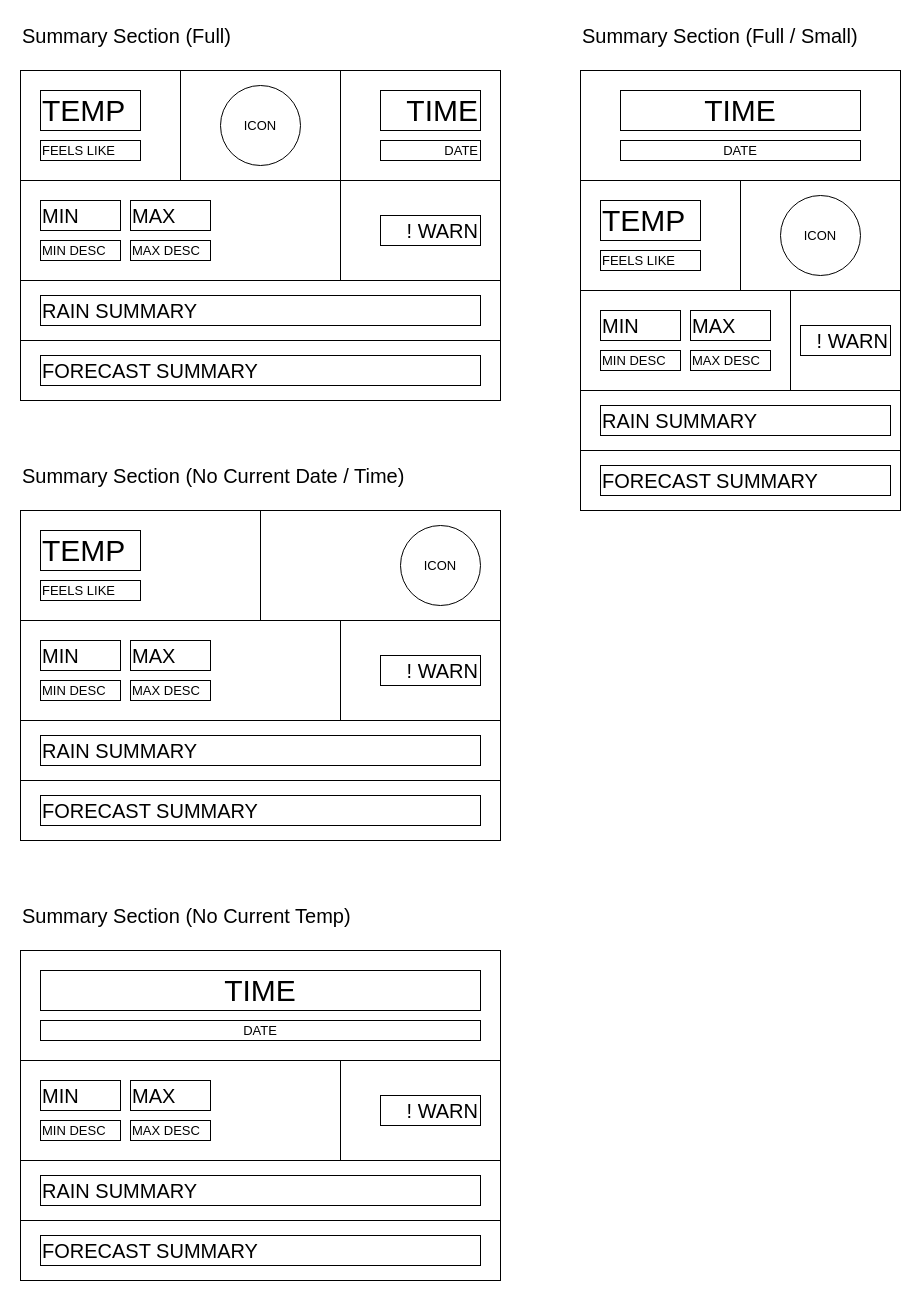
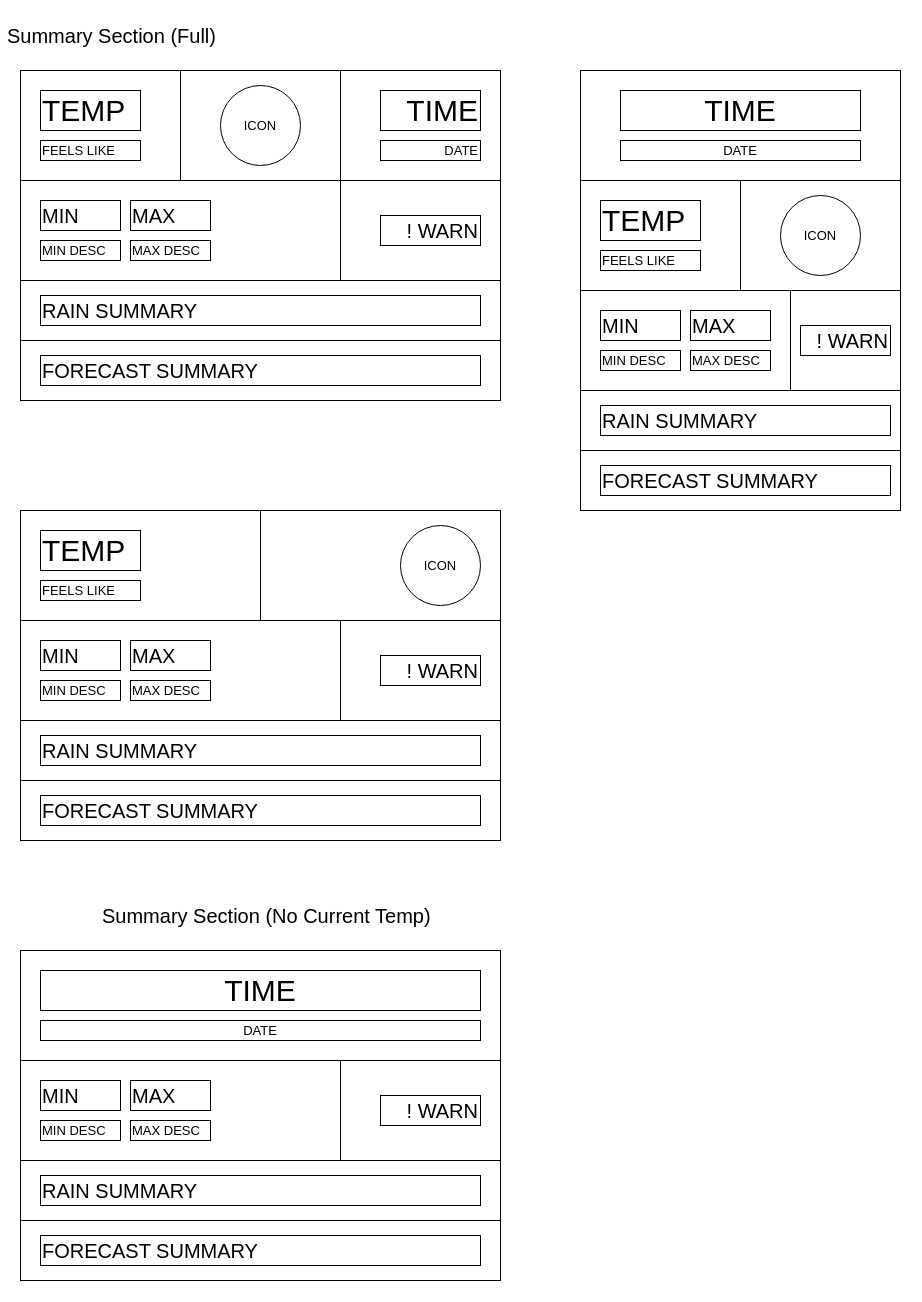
(181, 36) -> (166, 36)
(741, 36) -> none
(221, 476) -> none
(191, 916) -> (271, 916)
